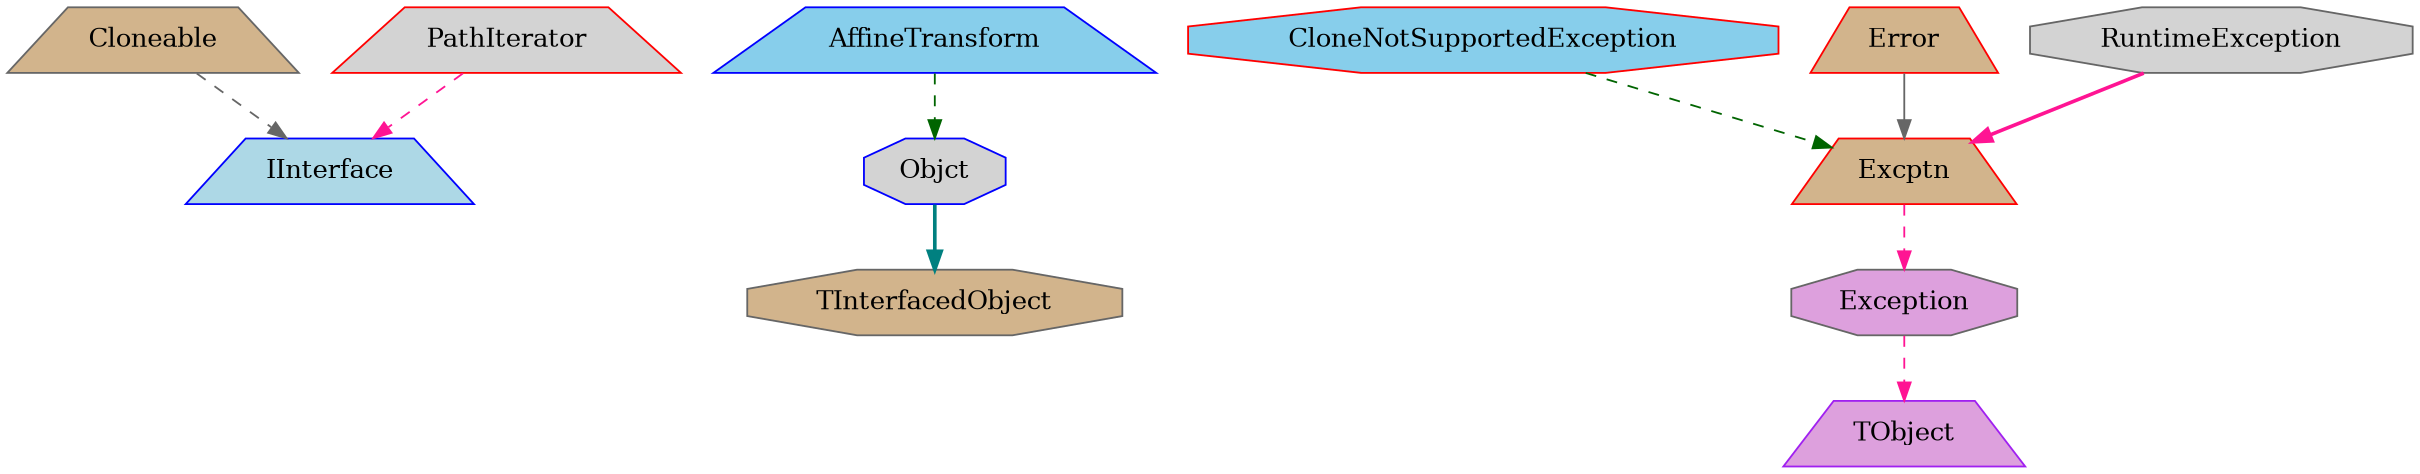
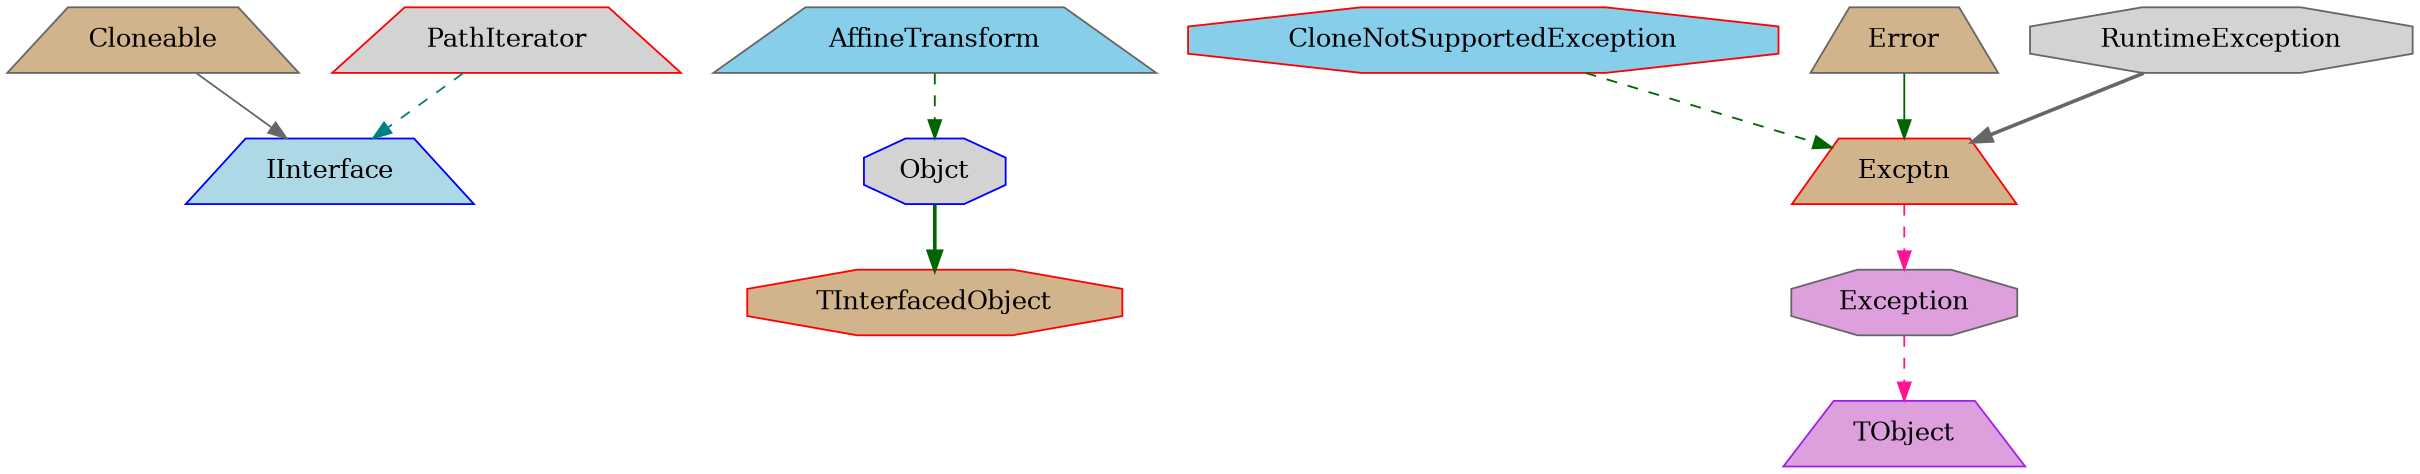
(935, 40) -> (935, 40)
(1904, 40) -> (1904, 40)
(1904, 97) -> (1904, 97)
(234, 100) -> (234, 100)
(426, 100) -> (426, 100)
(2067, 104) -> (2067, 104)
(935, 228) -> (935, 228)
(935, 302) -> (935, 302)
